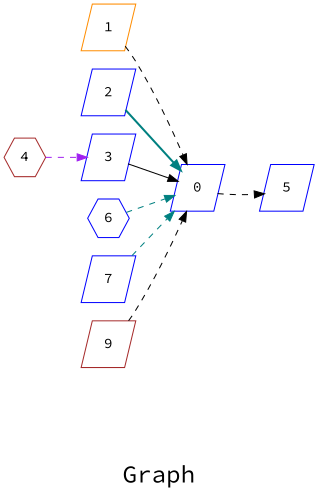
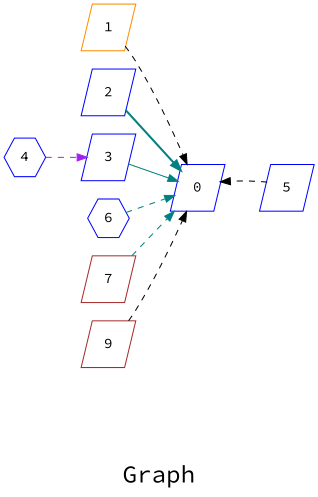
(25, 157) -> (25, 157)
(148, 171) -> (148, 171)
(236, 195) -> (249, 181)
(108, 279) -> (108, 279)
